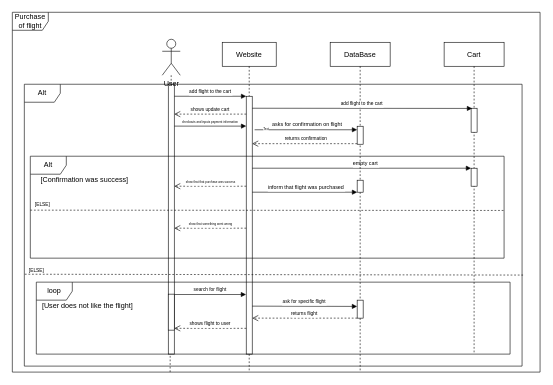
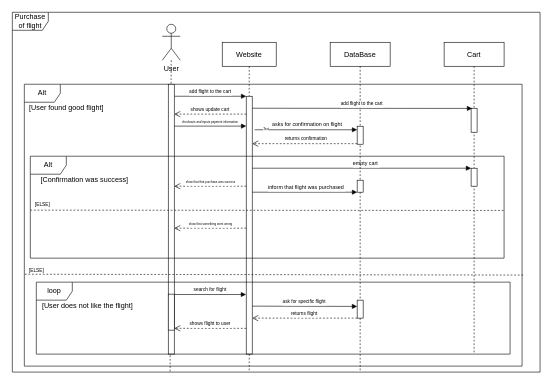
(171, 57) -> (171, 42)
none -> (66, 108)
